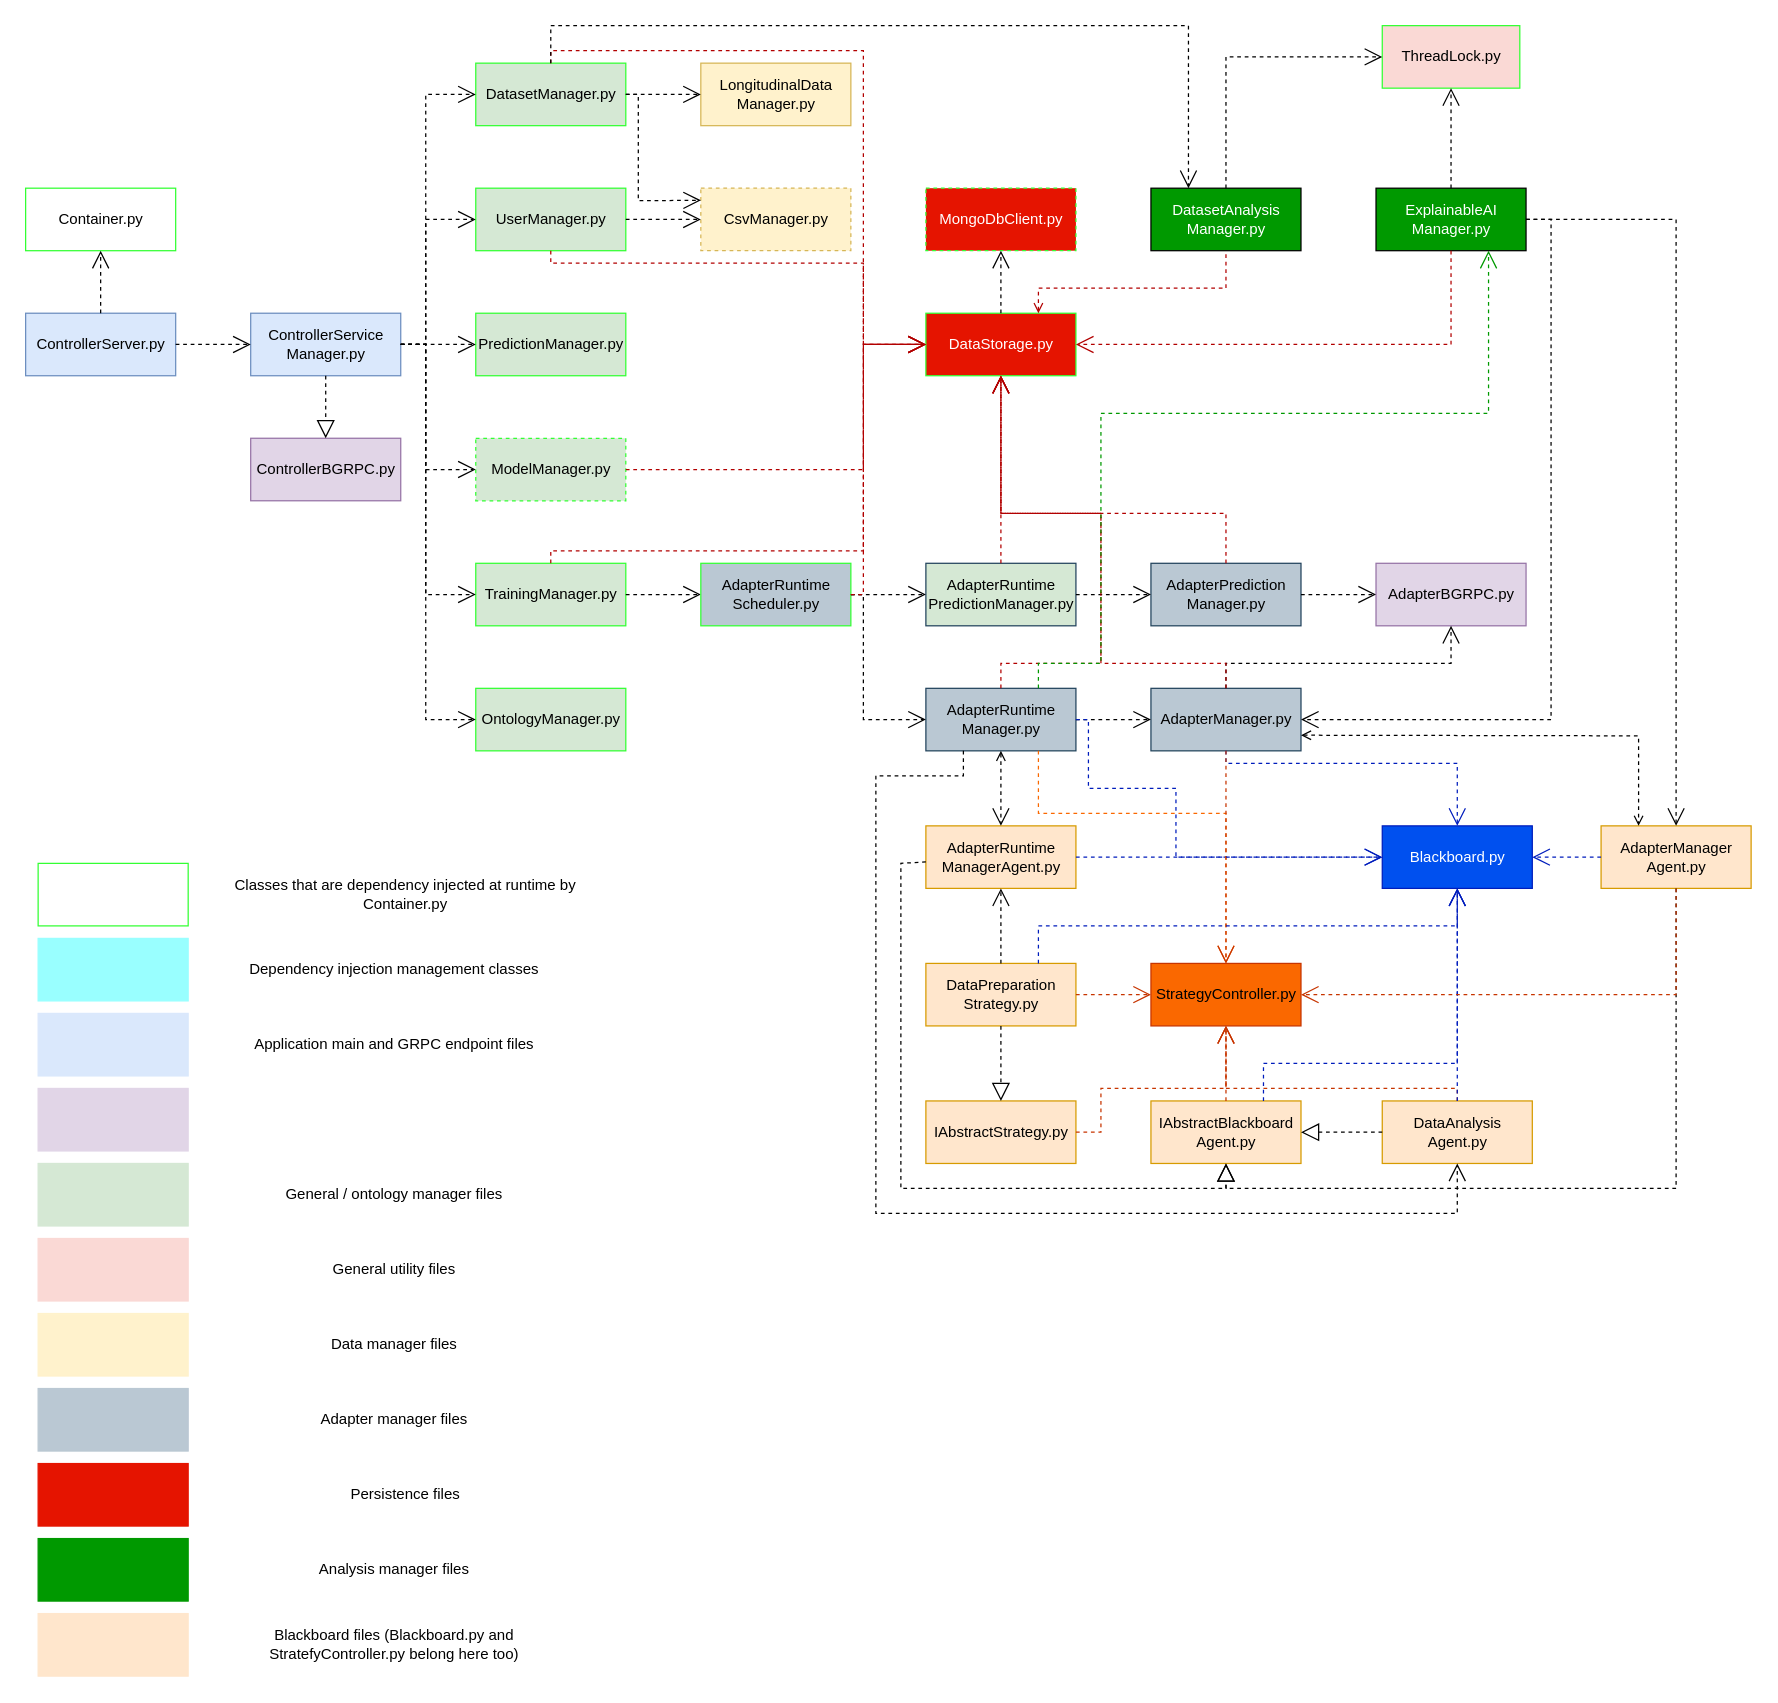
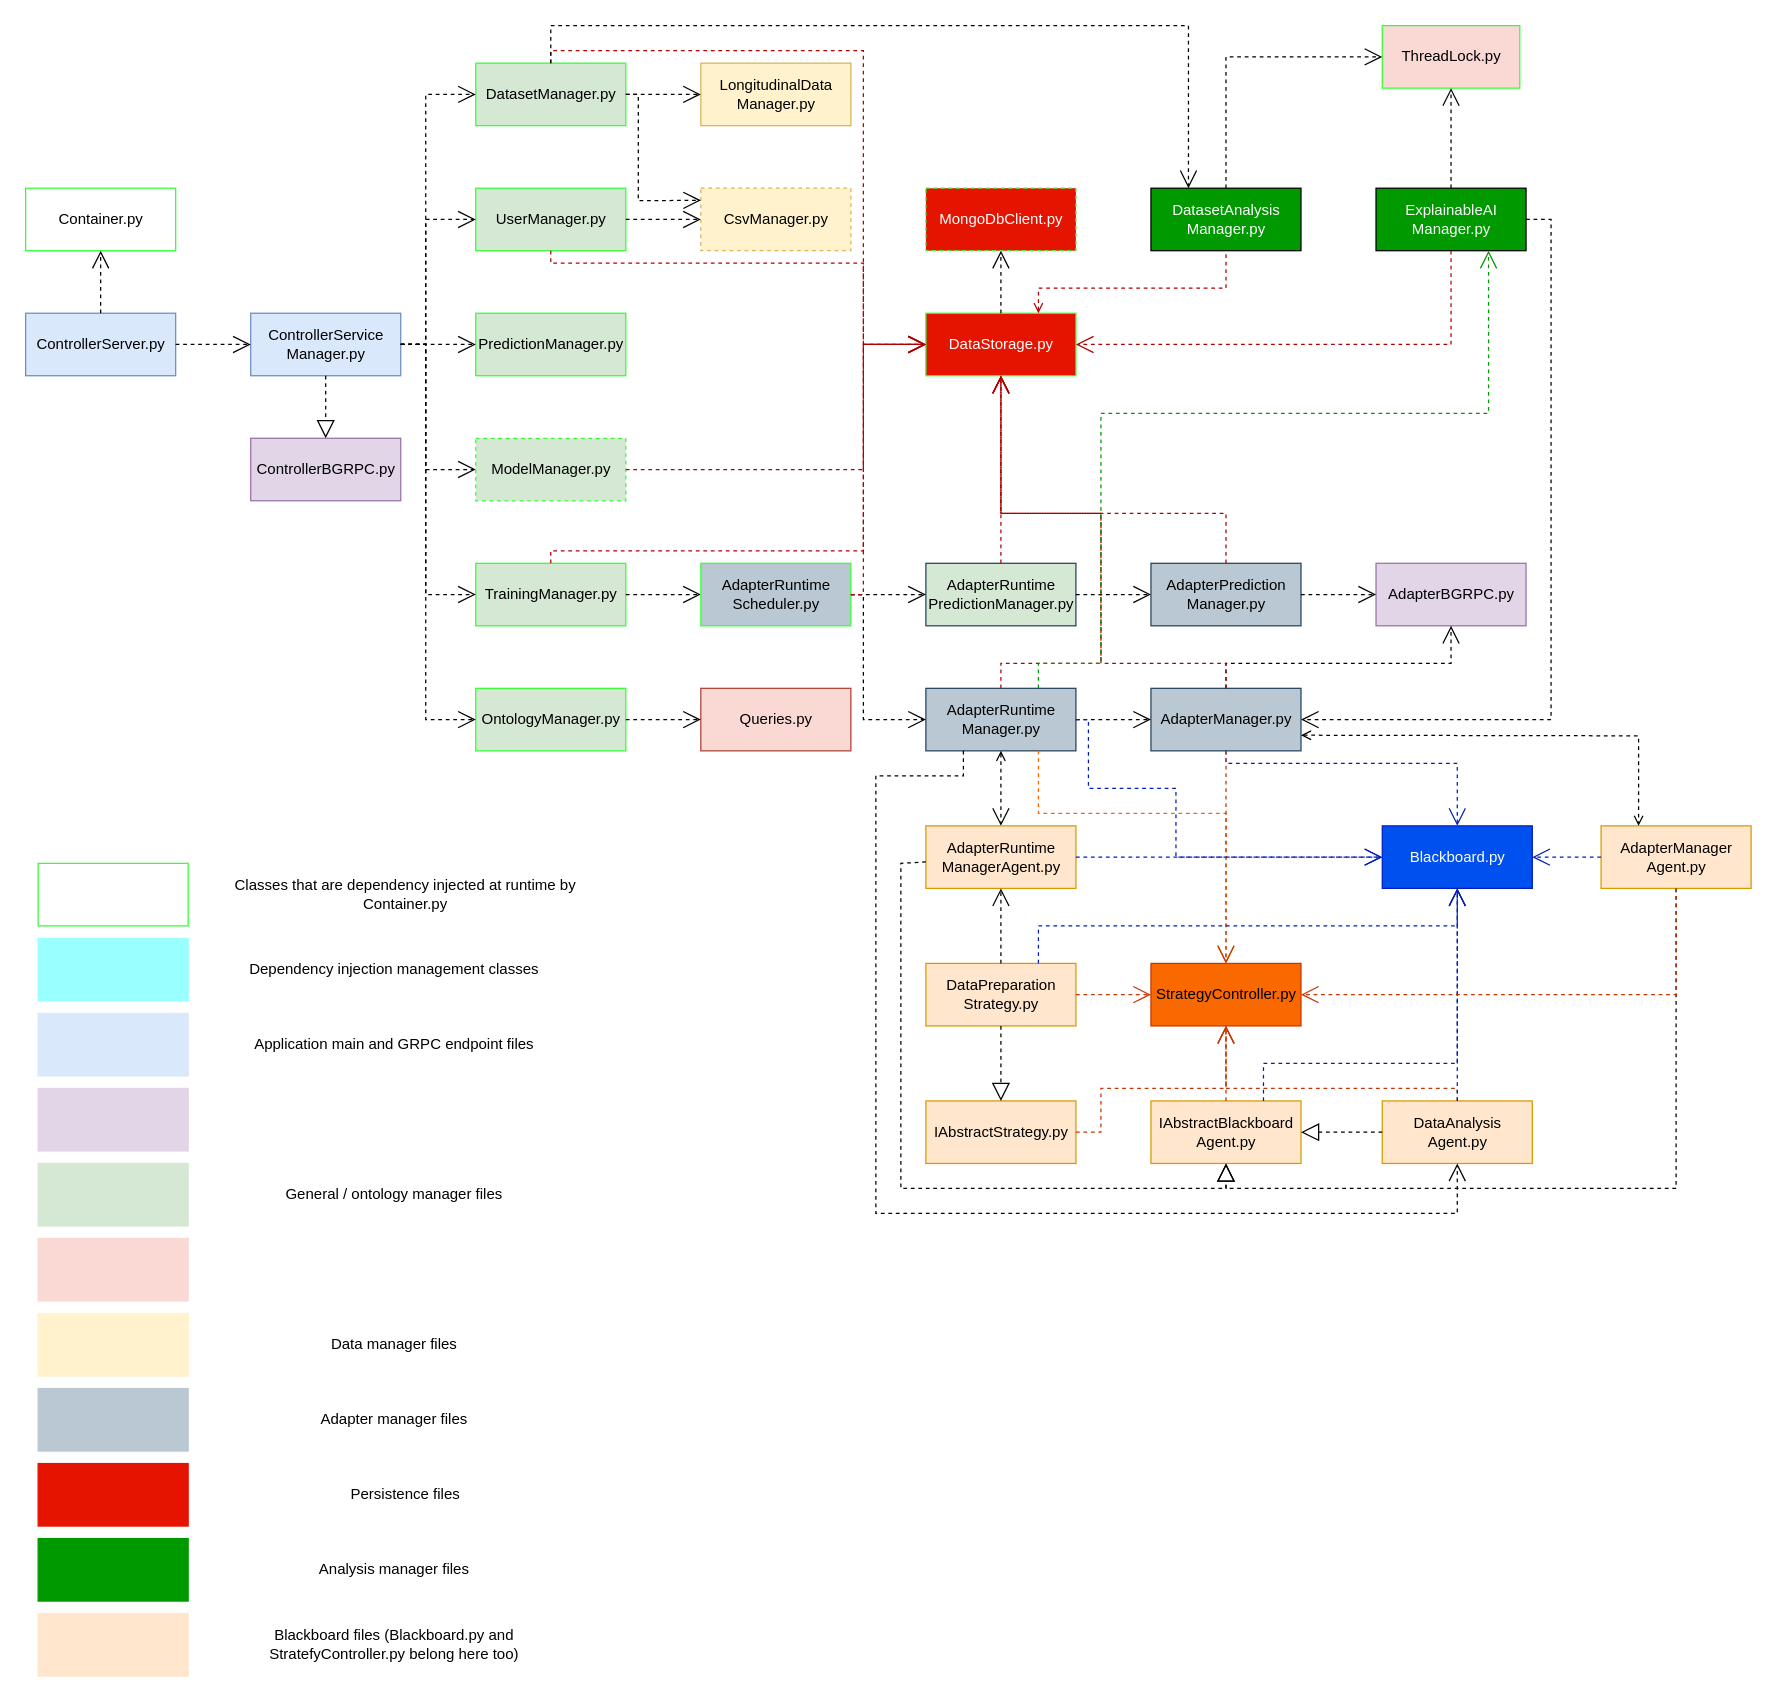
(1676, 460) -> none
none -> (662, 719)
none -> (776, 719)
(394, 1269) -> none
